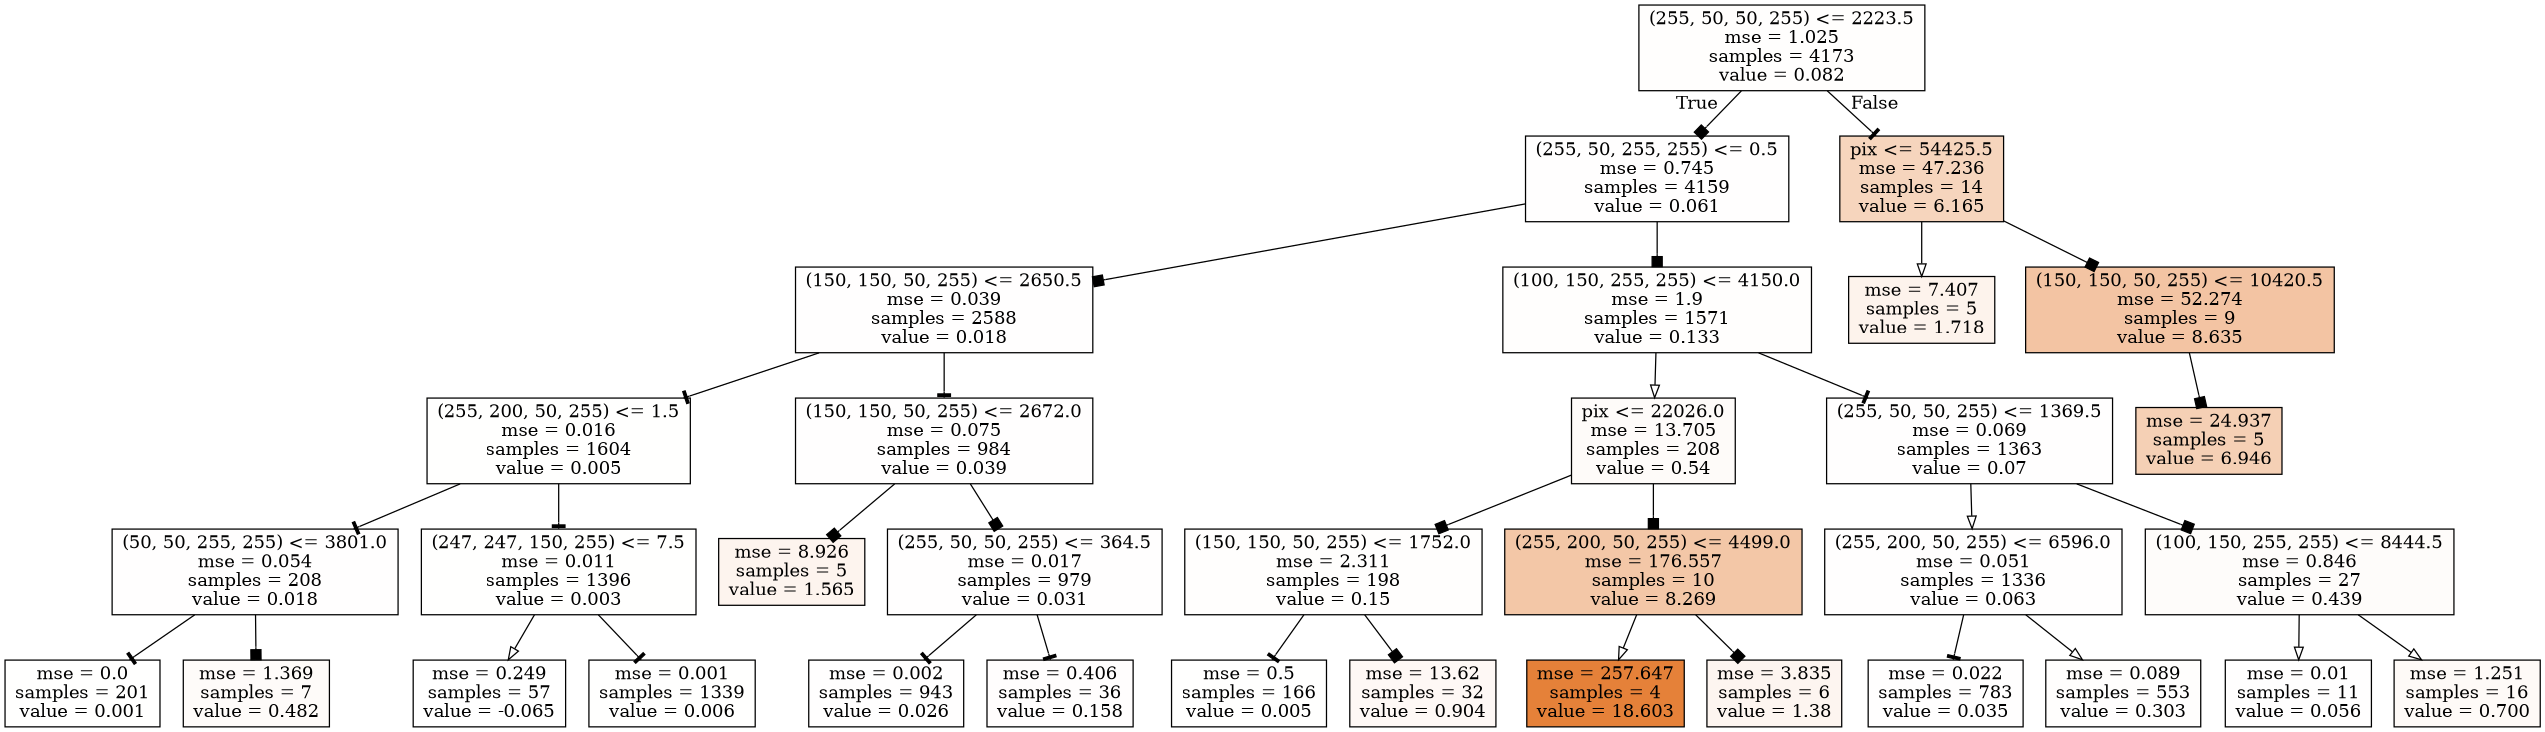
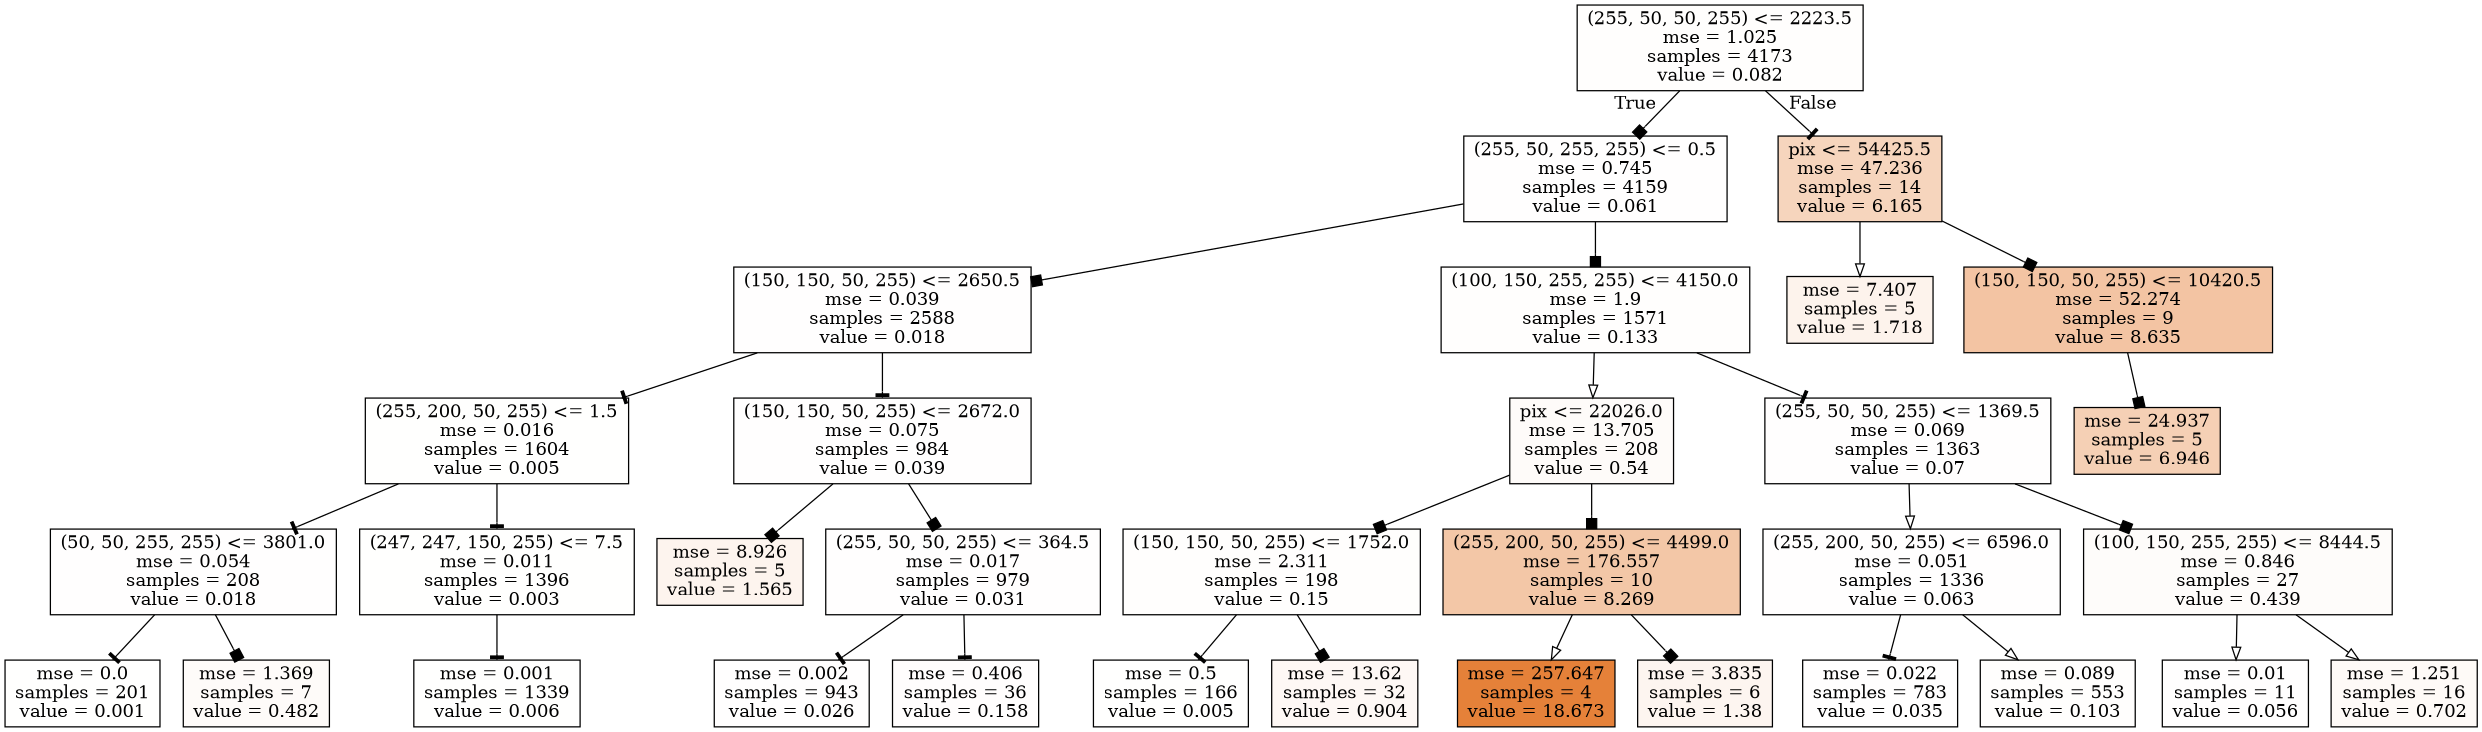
(489, 693) -> none
(1606, 693) -> (1536, 693)
(2123, 693) -> (2058, 693)
(2467, 693) -> (2404, 693)
